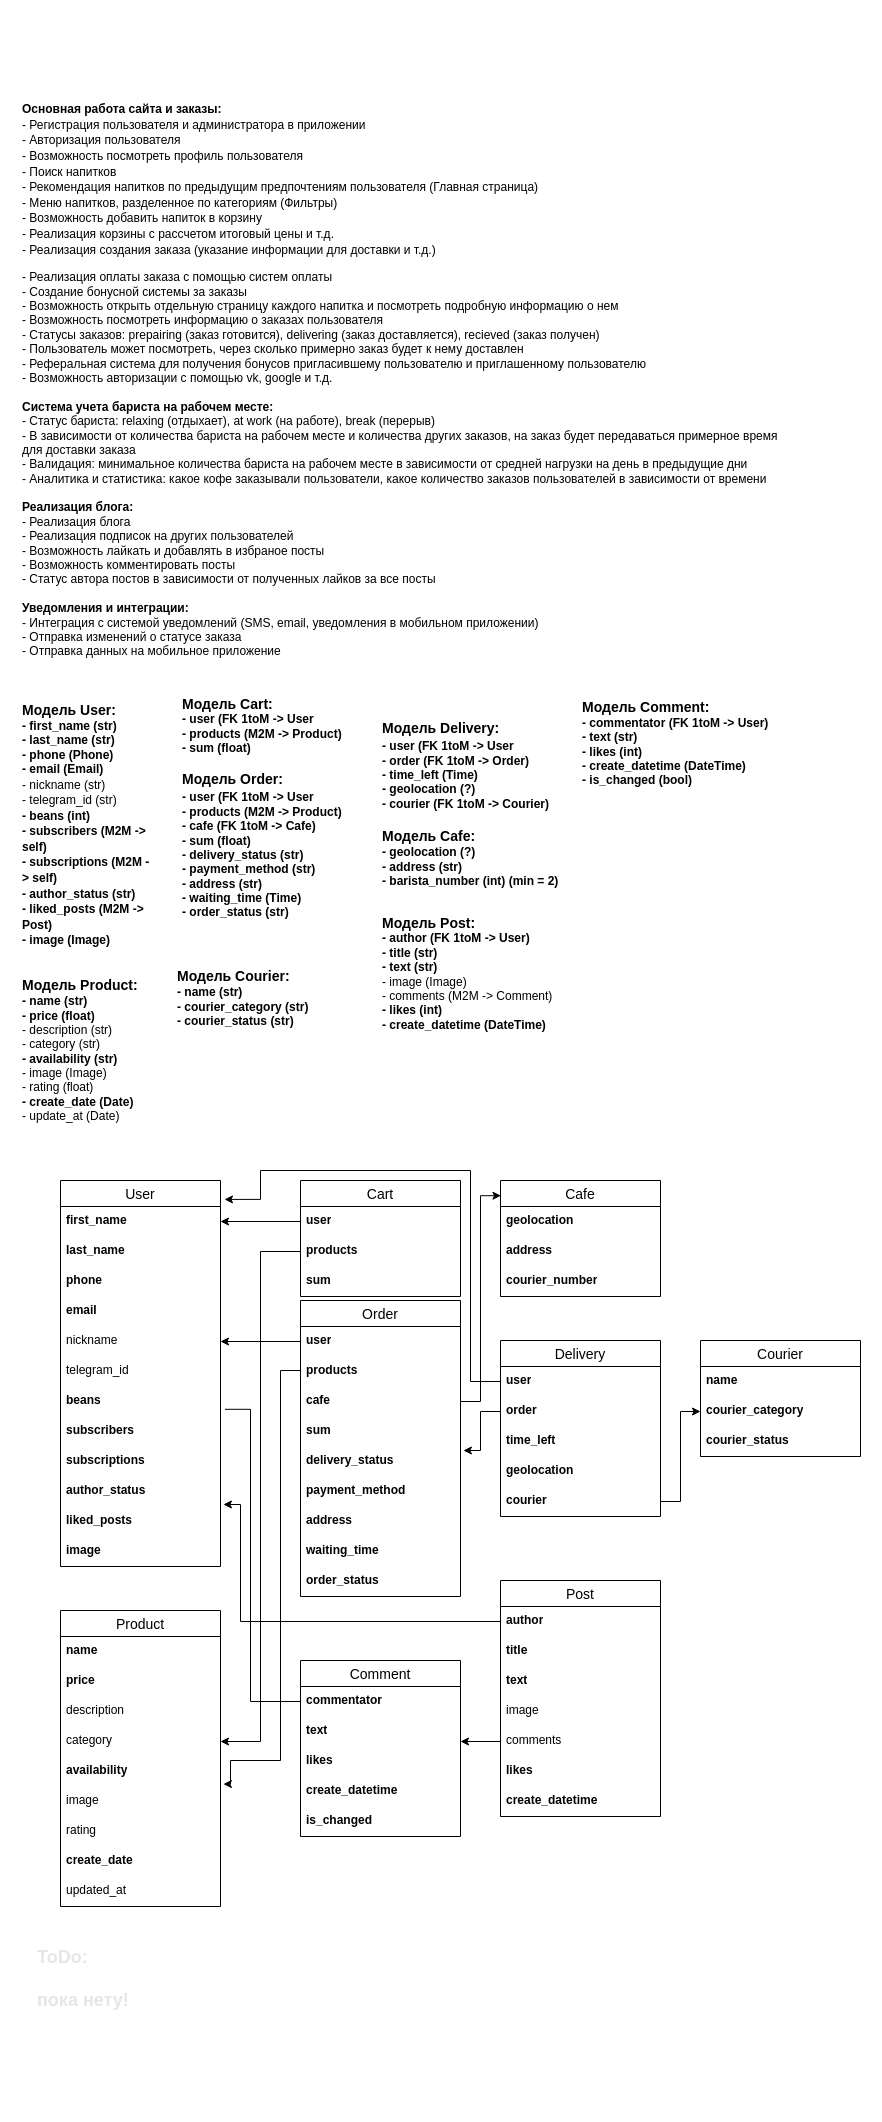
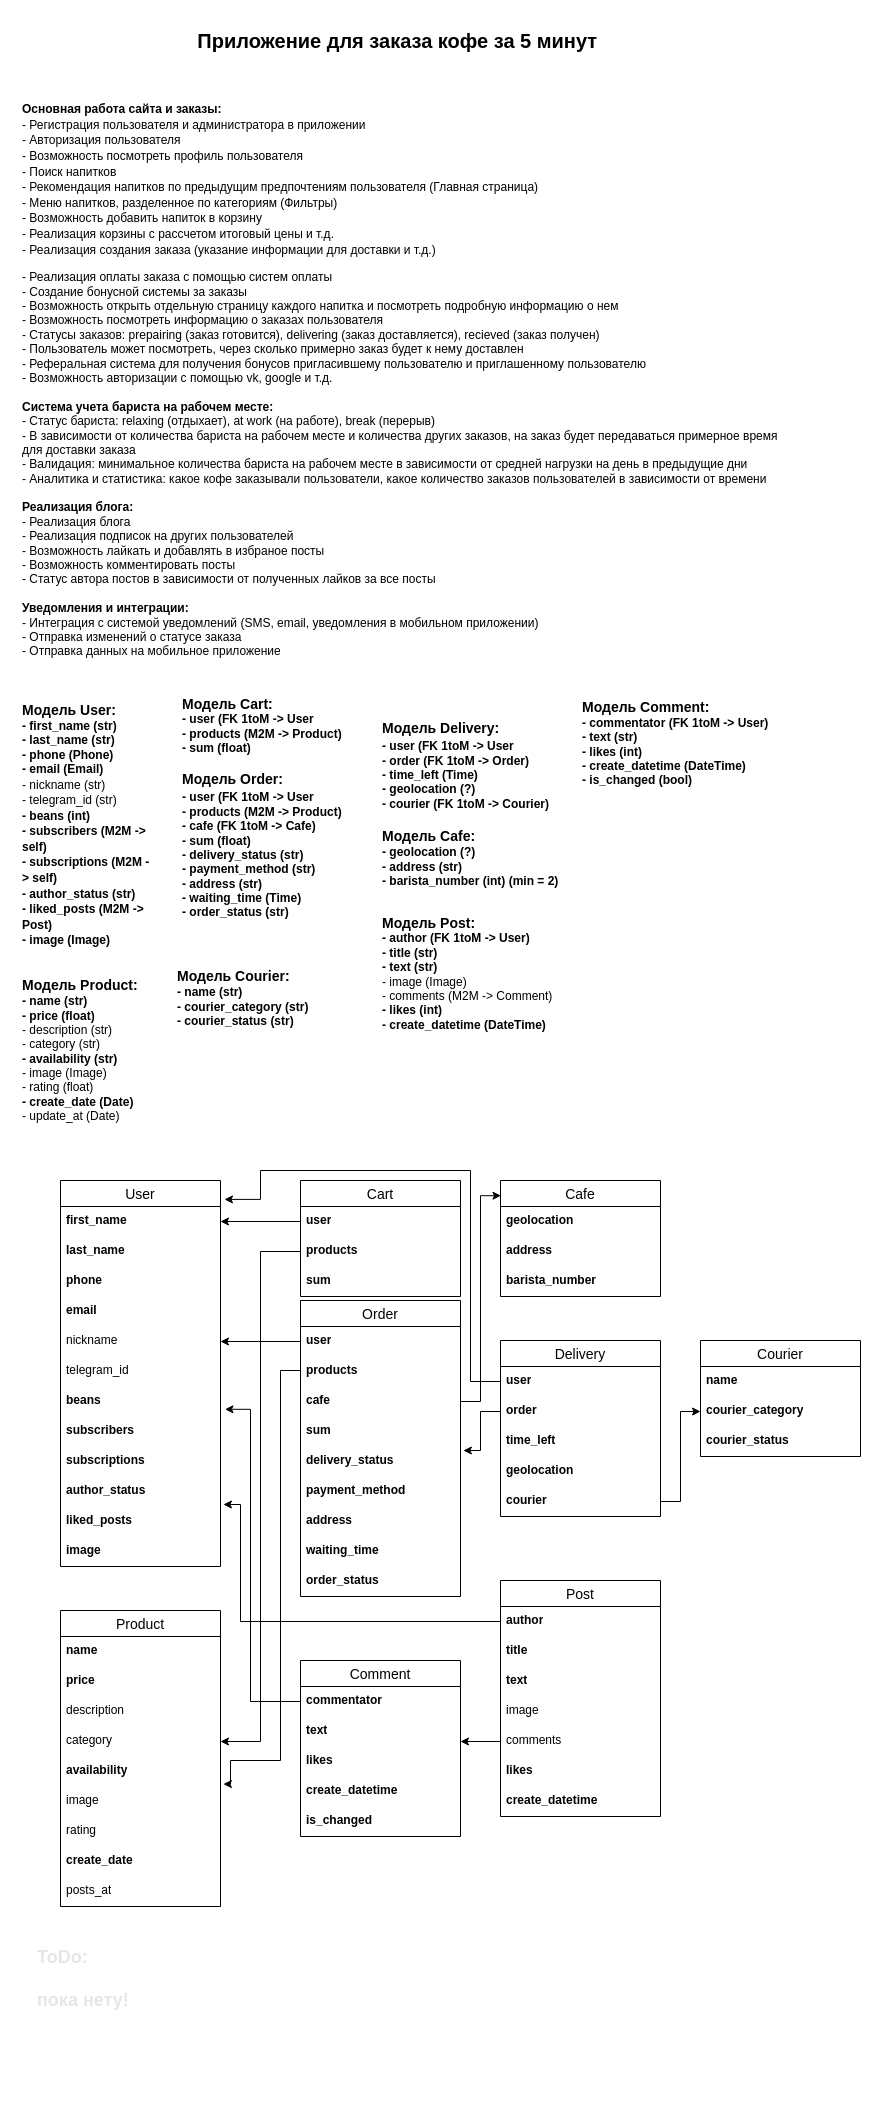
none -> (401, 41)
(552, 1281) -> (552, 1281)
(230, 1409) -> (233, 1409)
(100, 1891) -> (93, 1891)
